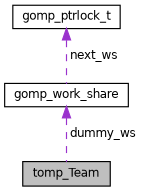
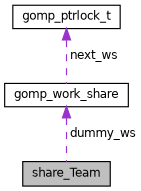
(66, 174) -> (66, 174)
